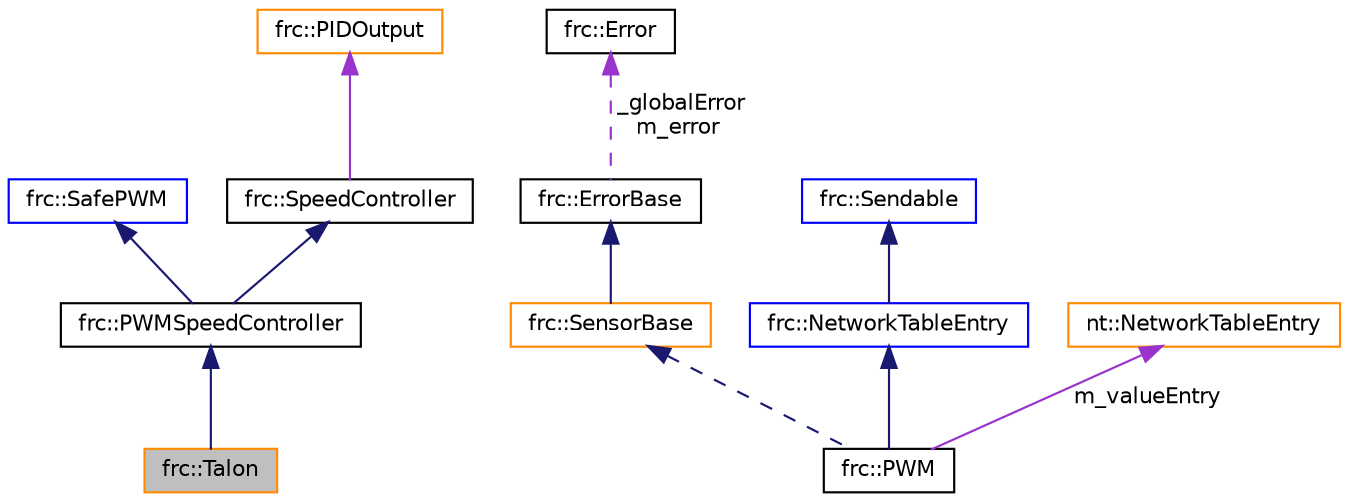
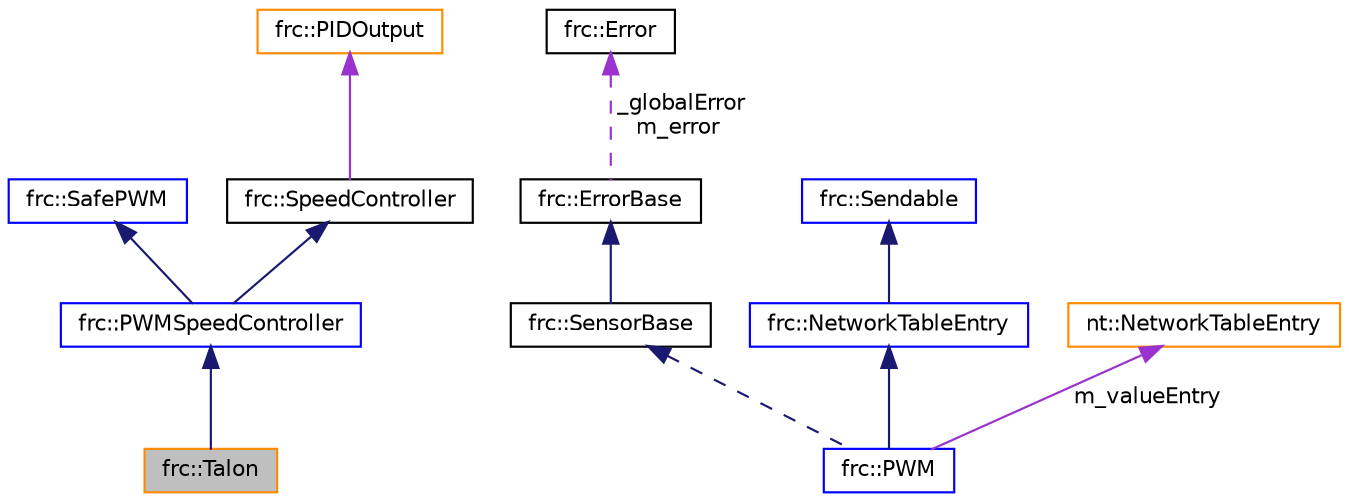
(211, 325) -> (211, 325)
(611, 325) -> (611, 325)
(889, 471) -> (889, 471)
